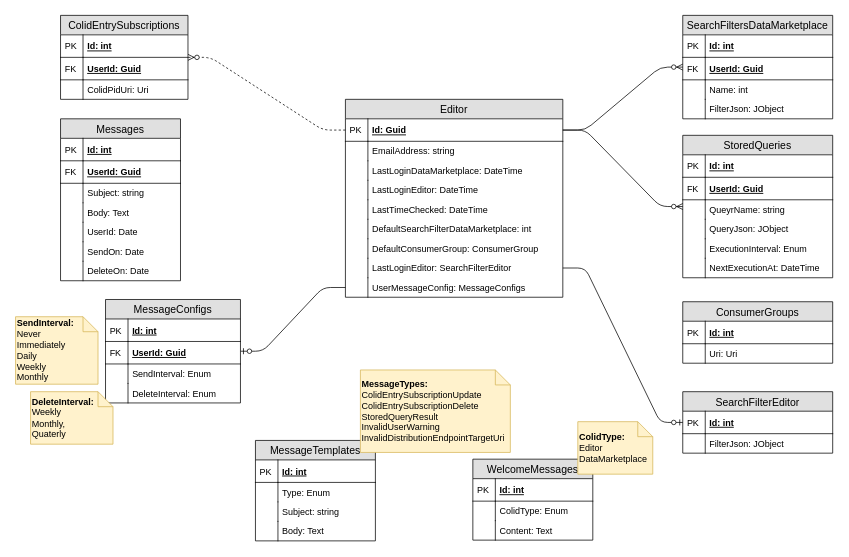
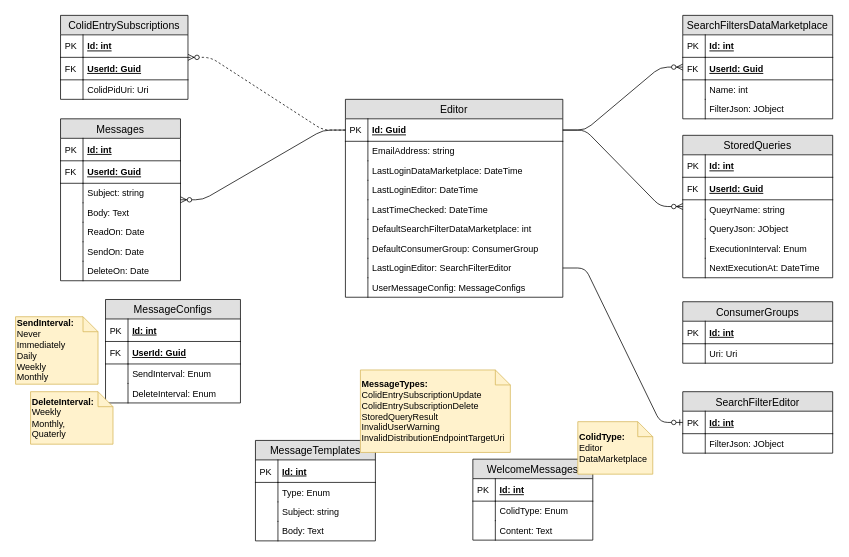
none -> (255, 169)
(115, 233) -> (115, 233)
(294, 319) -> none
